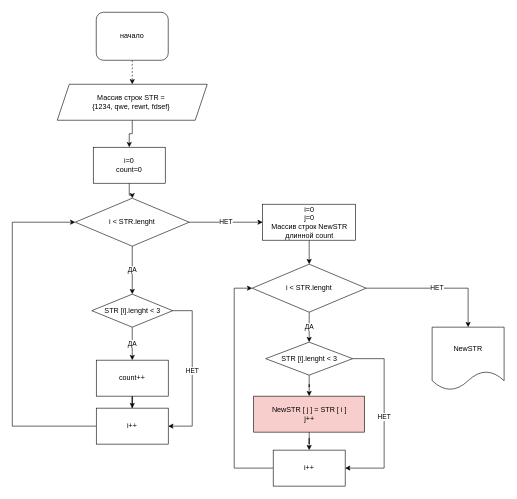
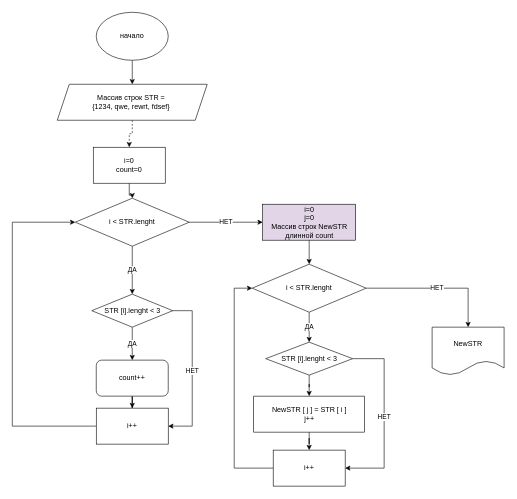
(132, 36) -> (132, 36)
(132, 69) -> (132, 69)
(132, 133) -> (132, 133)
(309, 222) -> (309, 222)
(468, 359) -> (468, 351)
(132, 378) -> (132, 378)
(309, 414) -> (309, 414)
